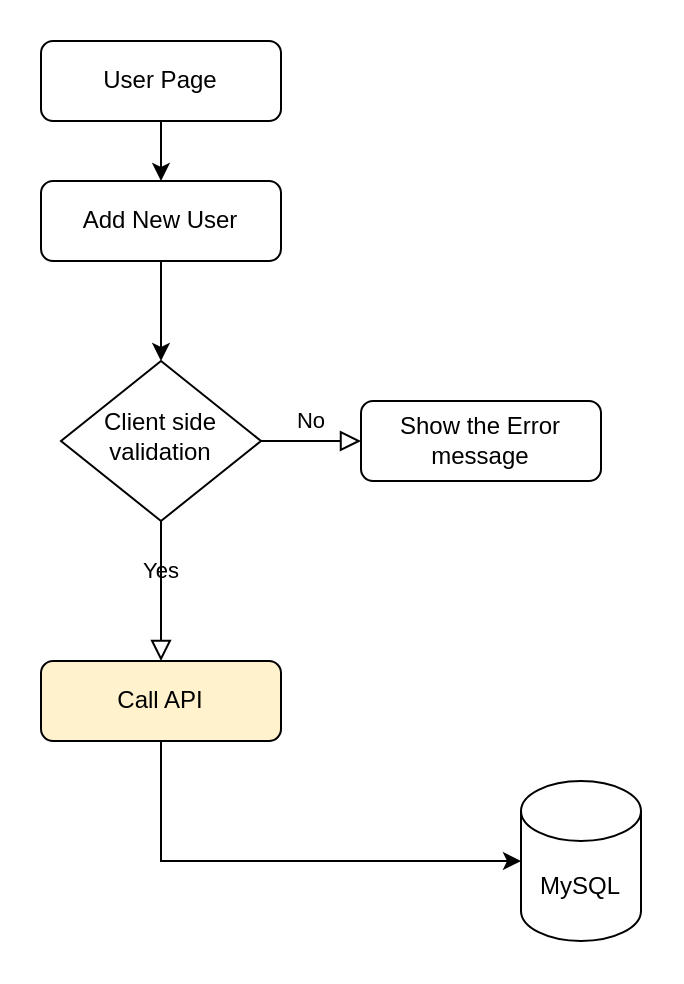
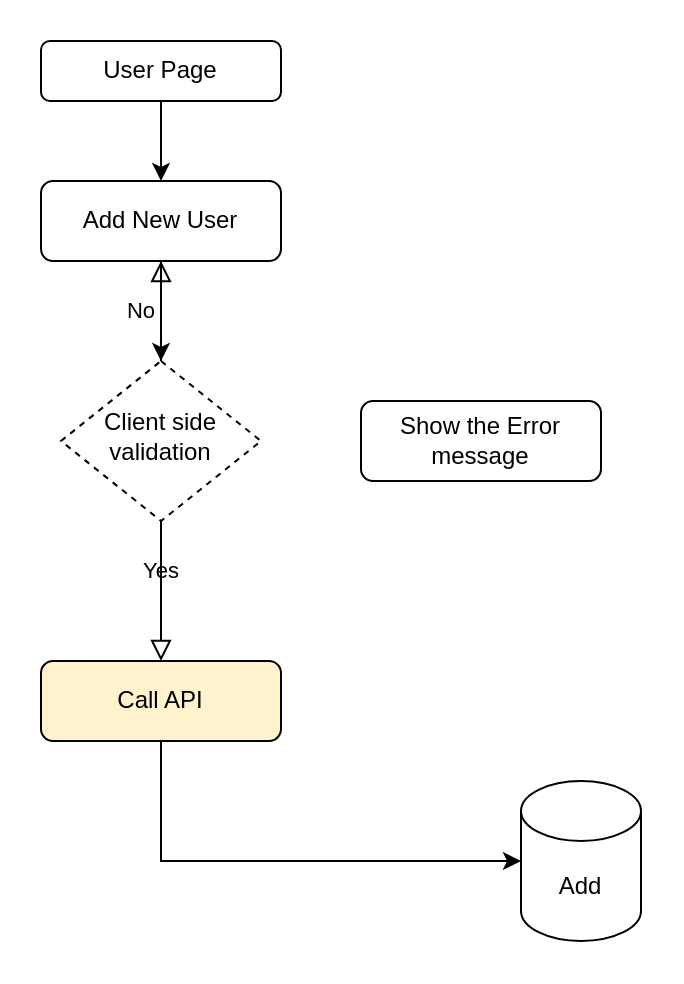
(161, 81) -> (161, 71)
(161, 441) -> (161, 441)
(300, 441) -> (161, 360)
(581, 887) -> (581, 887)
